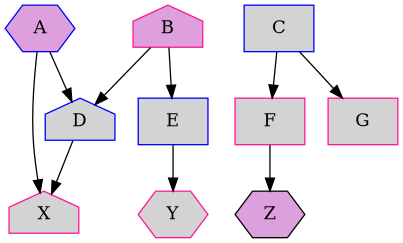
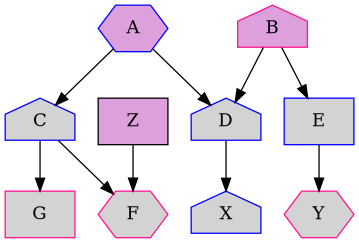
(279, 28) -> (40, 121)
(33, 116) -> (89, 72)
(270, 121) -> (133, 214)
(270, 162) -> (133, 162)
(44, 214) -> (226, 214)
(270, 214) -> (133, 121)
